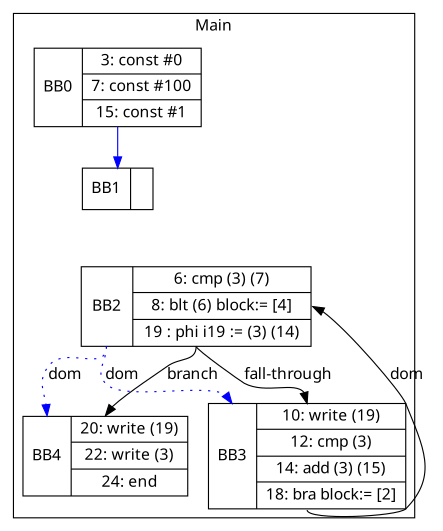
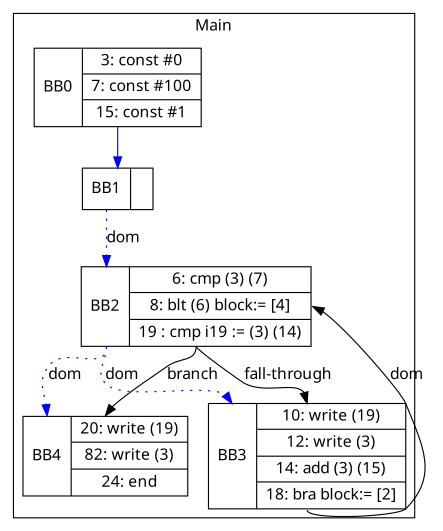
none -> (106, 232)
(222, 332) -> (220, 332)
(331, 442) -> (331, 442)
(129, 455) -> (129, 455)
